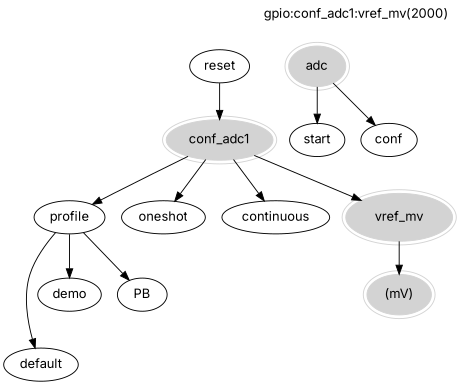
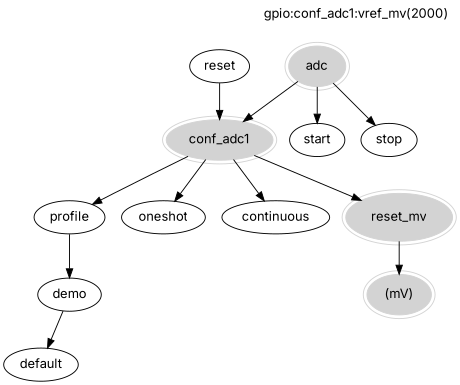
none -> (275, 99)
(389, 140) -> (389, 140)
(399, 217) -> (399, 217)
(28, 282) -> (57, 325)
(142, 295) -> none
